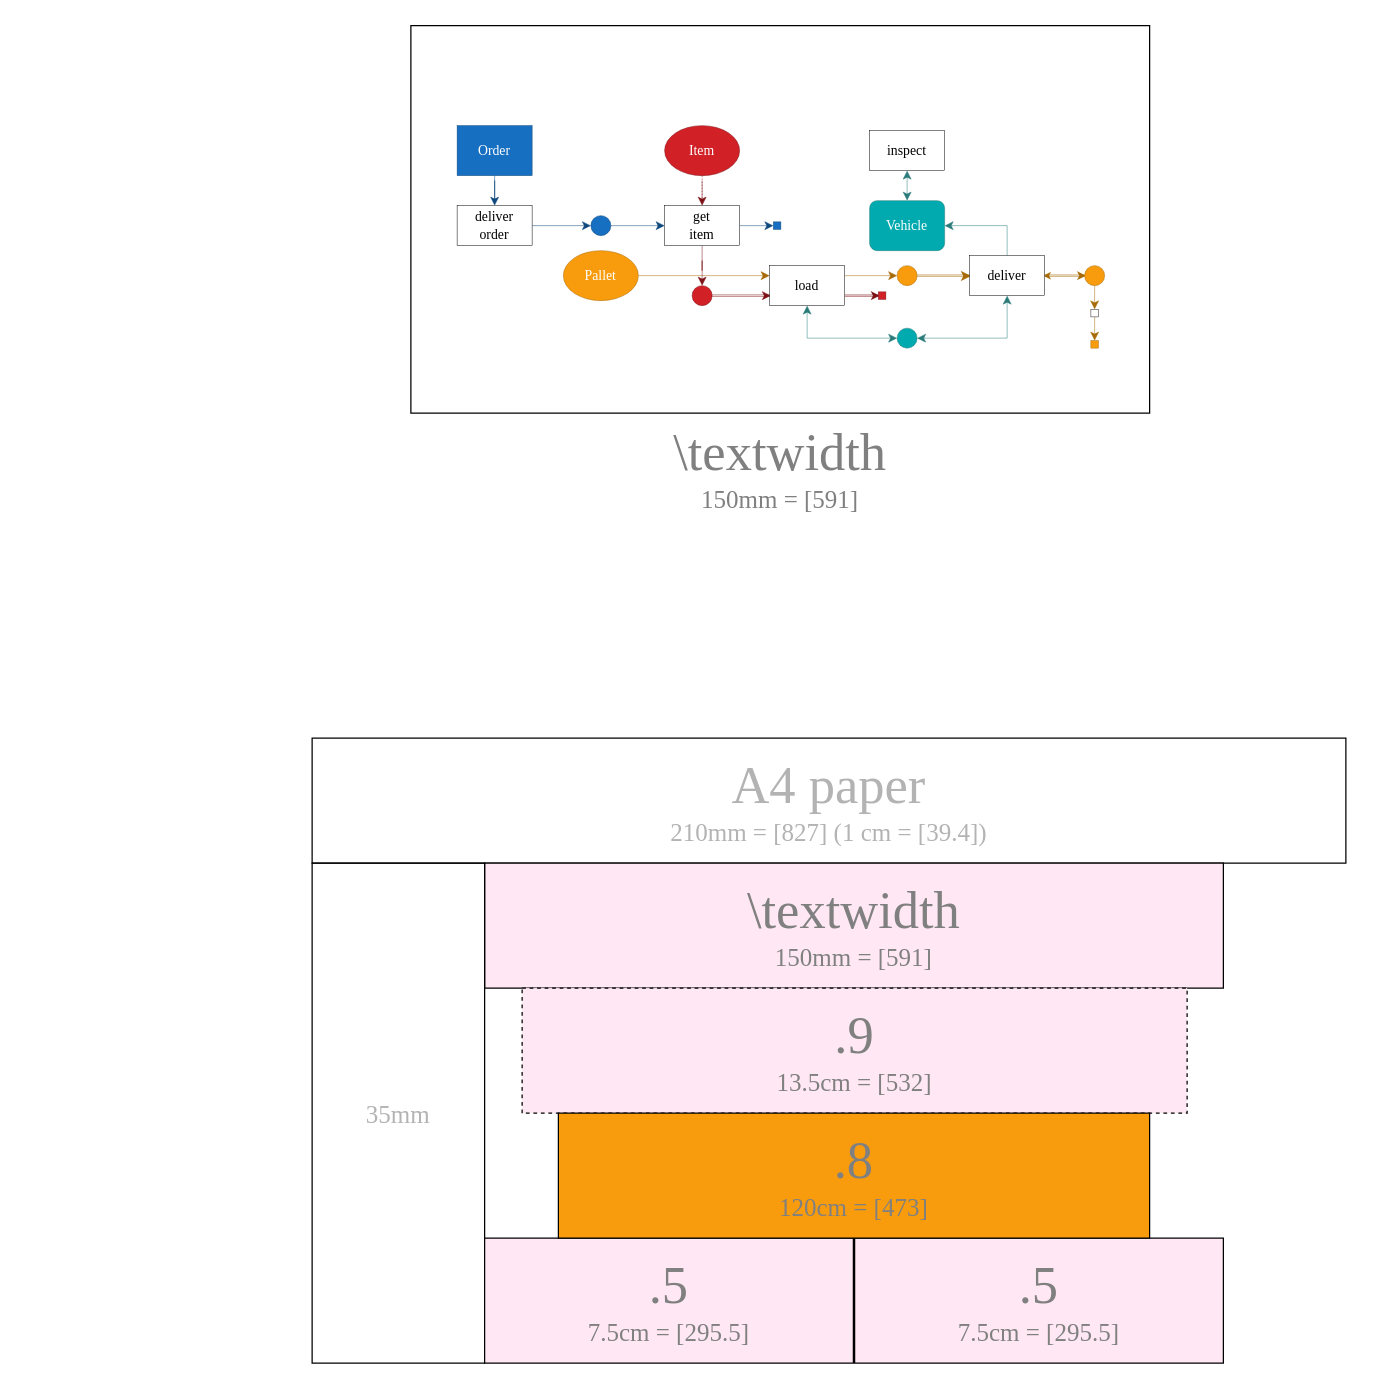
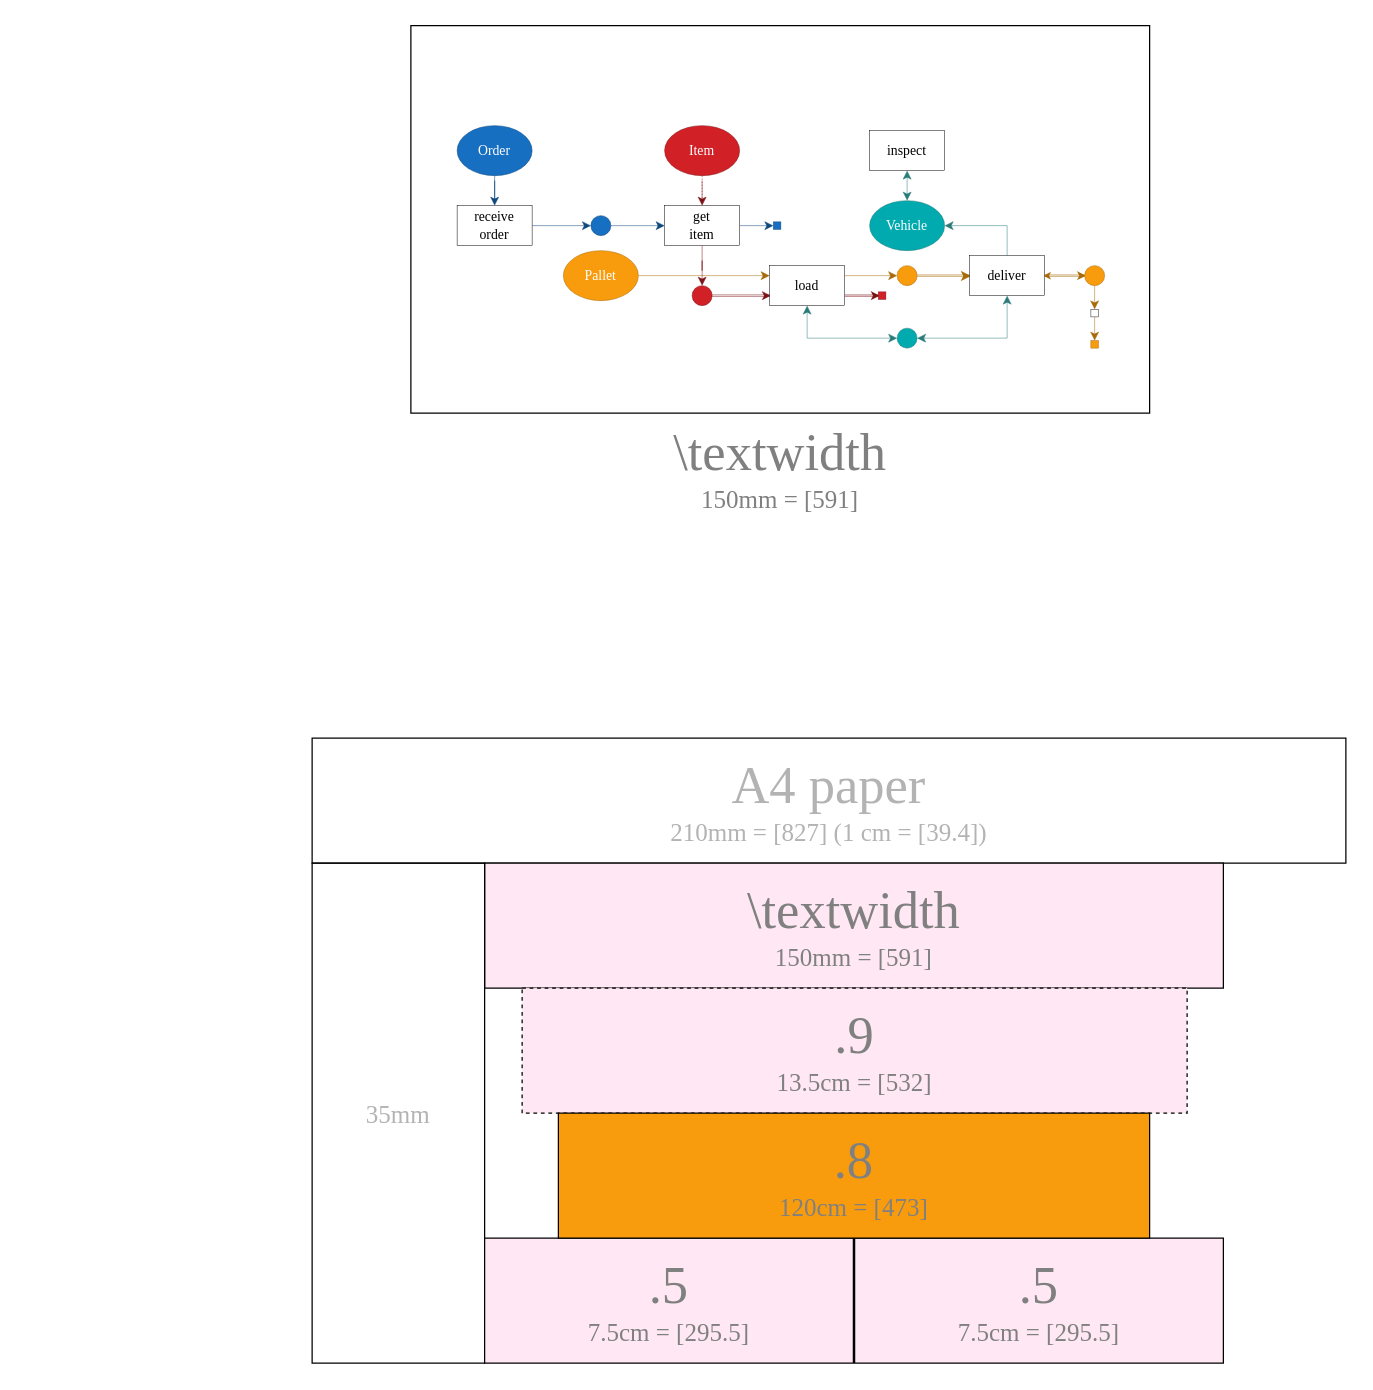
(494, 151) -> (494, 151)
(494, 226) -> (494, 226)
(907, 226) -> (907, 226)
